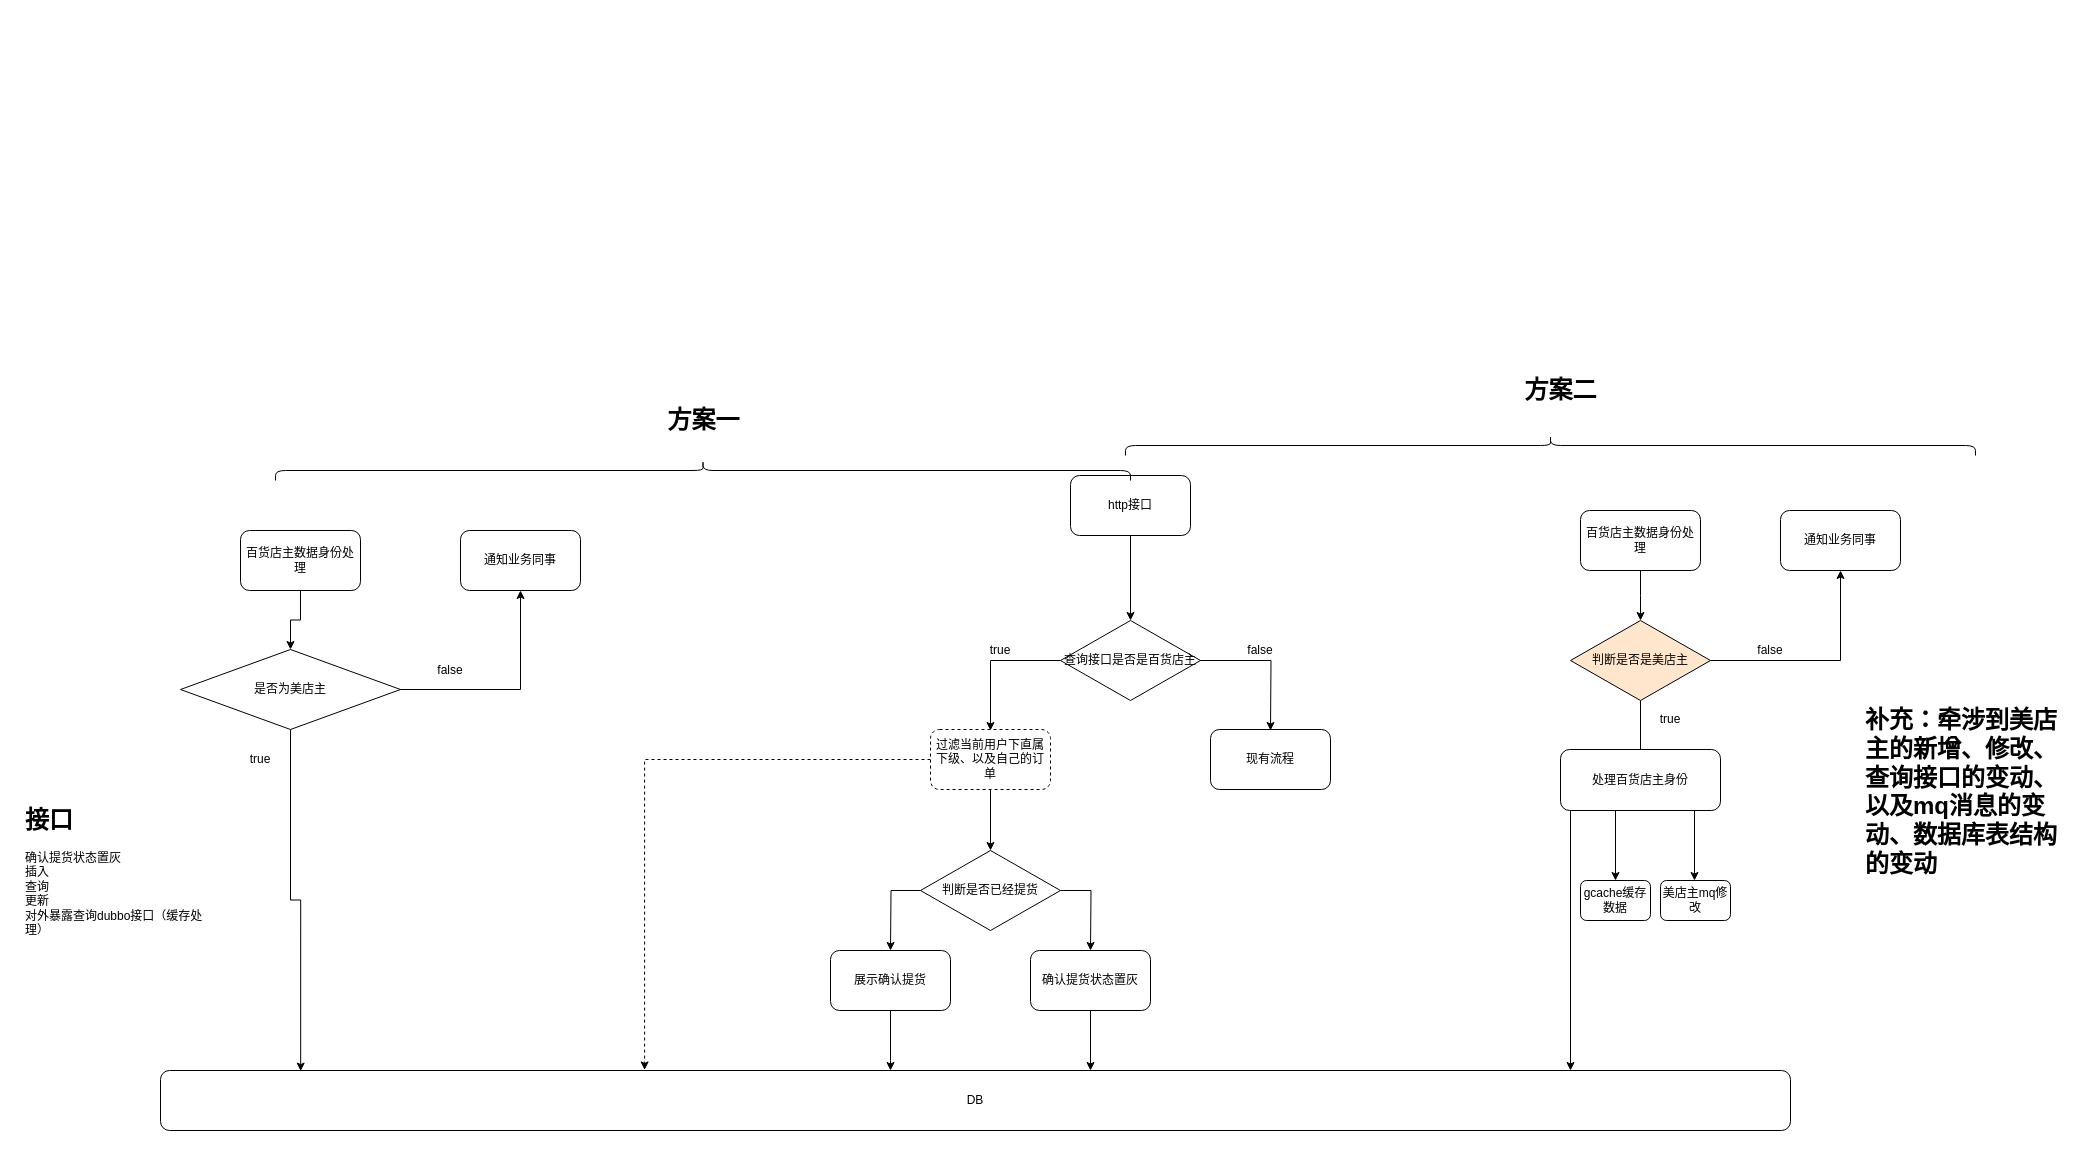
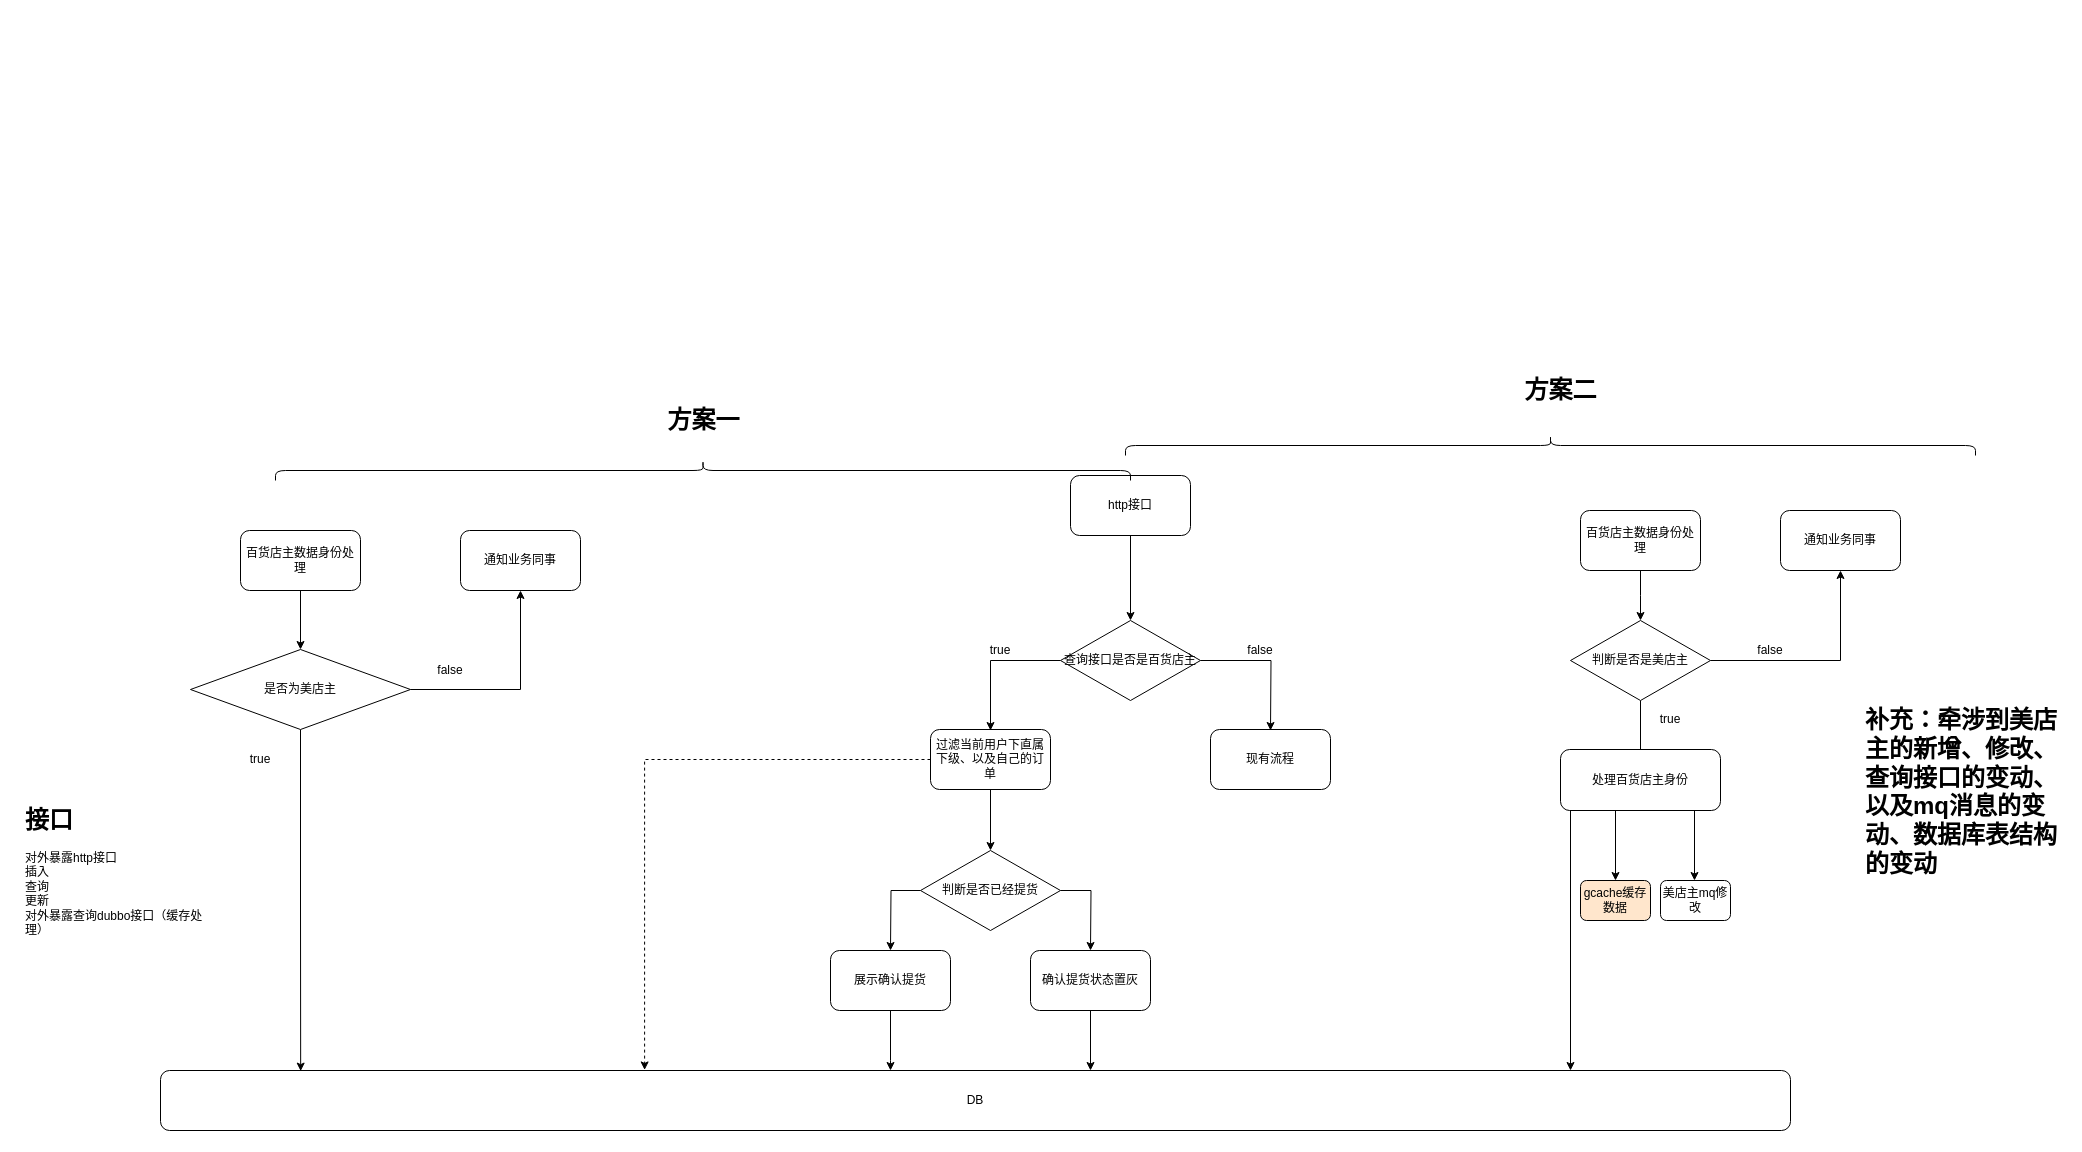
(1641, 661) -> (1641, 661)
(291, 690) -> (301, 690)
(991, 760) -> (991, 760)
(117, 841) -> (117, 841)
(1616, 901) -> (1616, 901)
